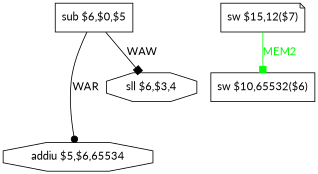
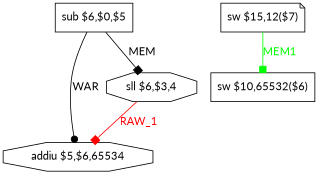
(142, 52) -> (142, 52)
(280, 52) -> (280, 52)
none -> (118, 119)
